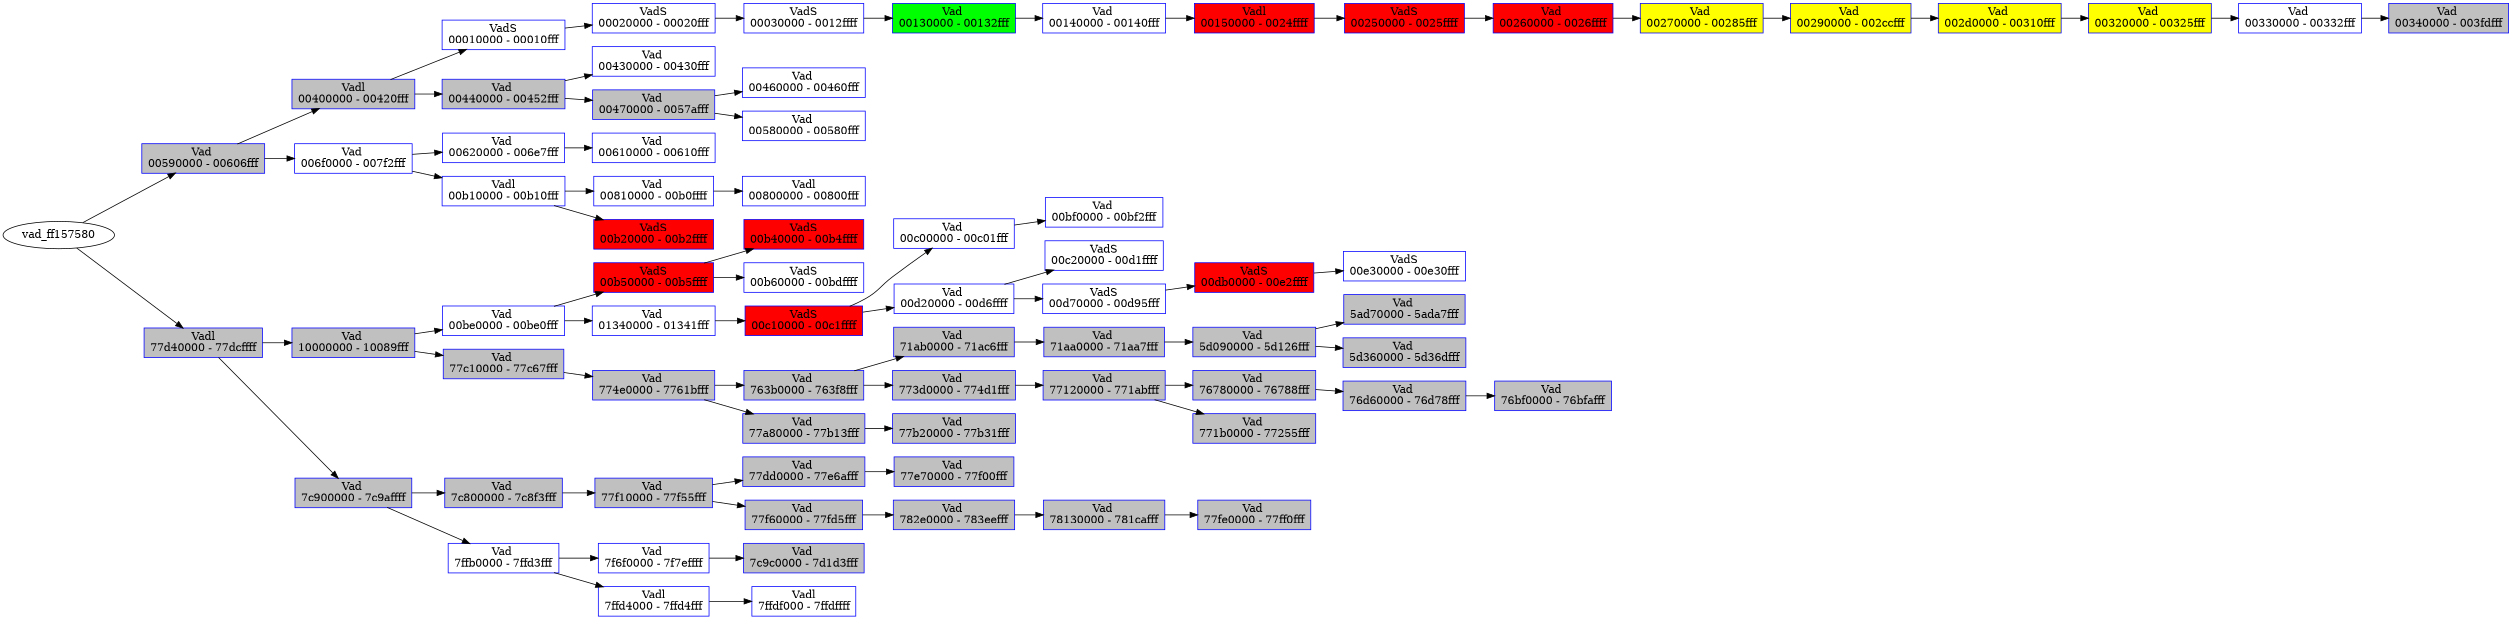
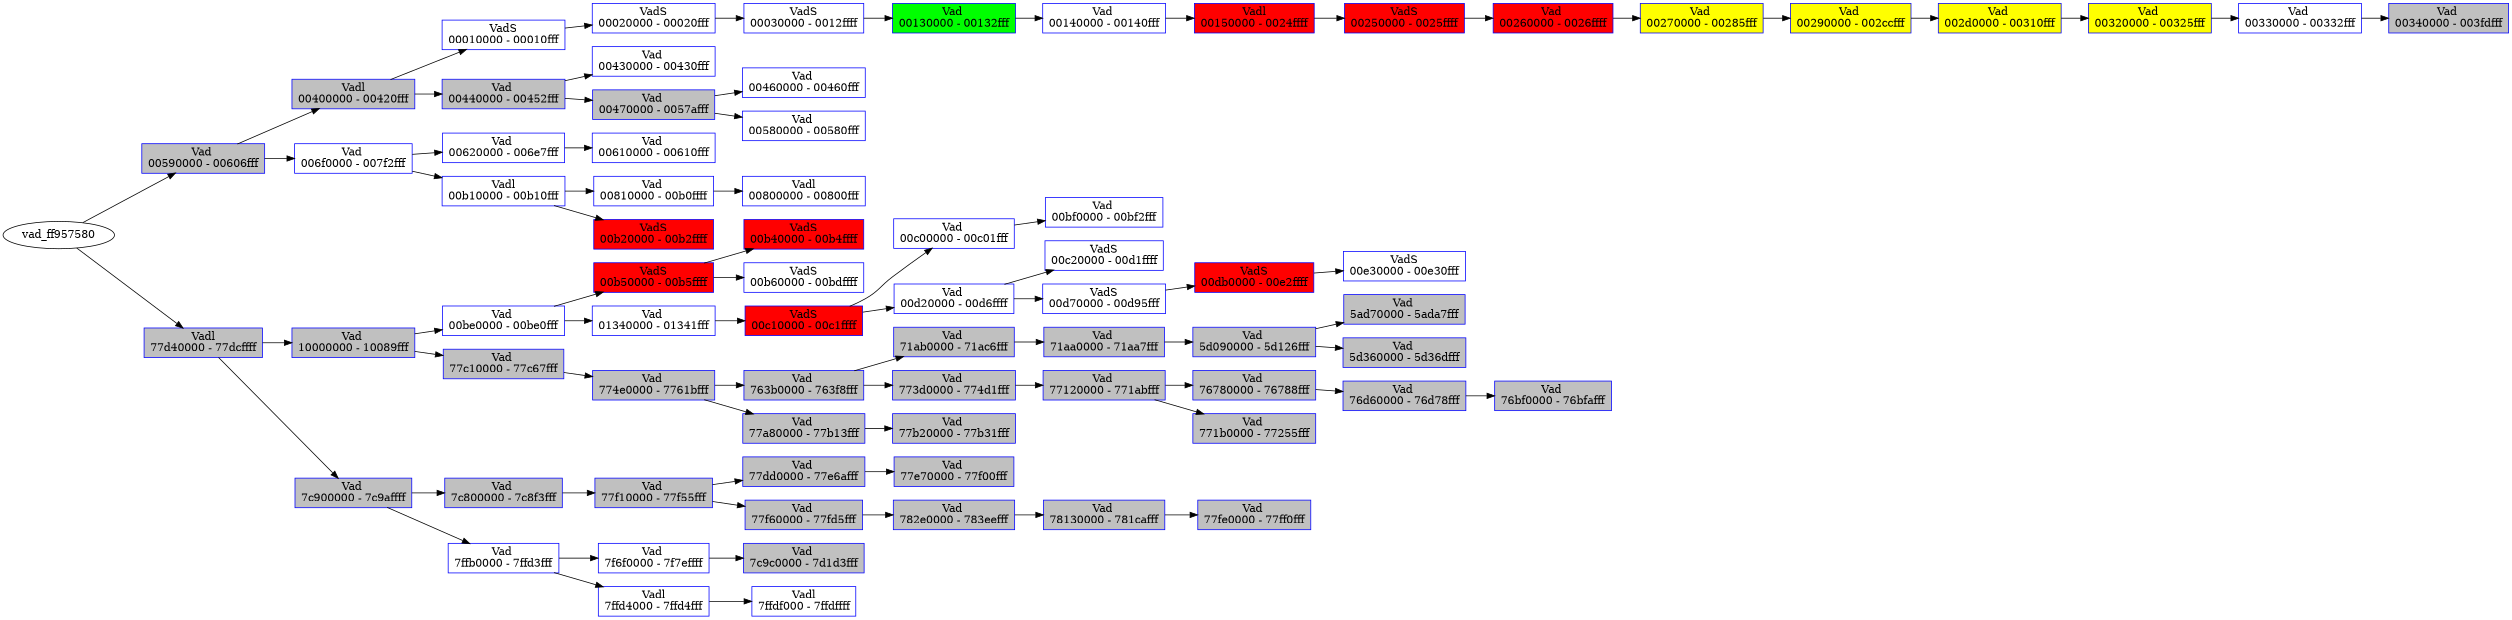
(59, 235) -> (59, 235)
